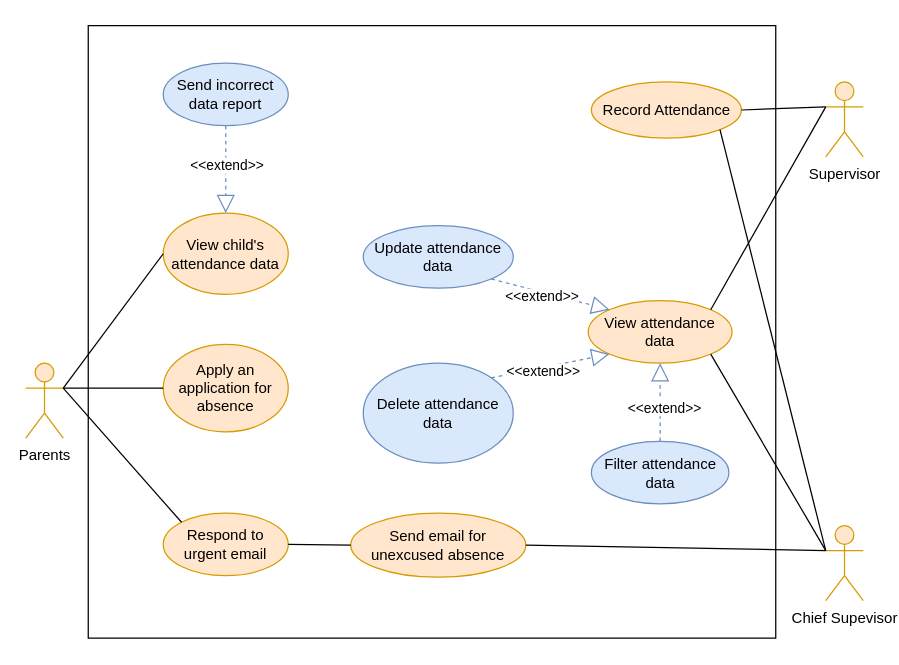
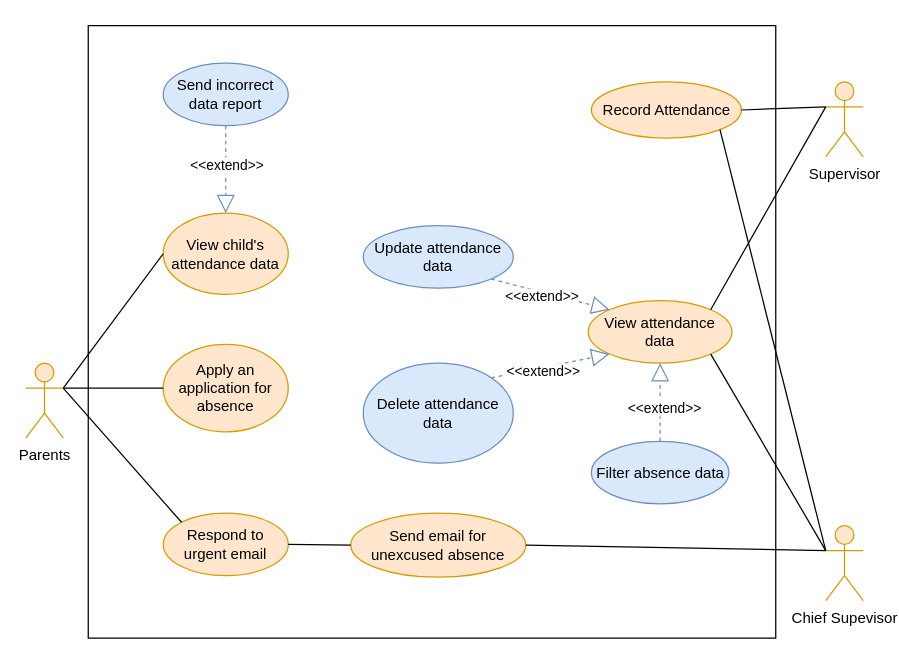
(661, 473) -> (661, 473)
